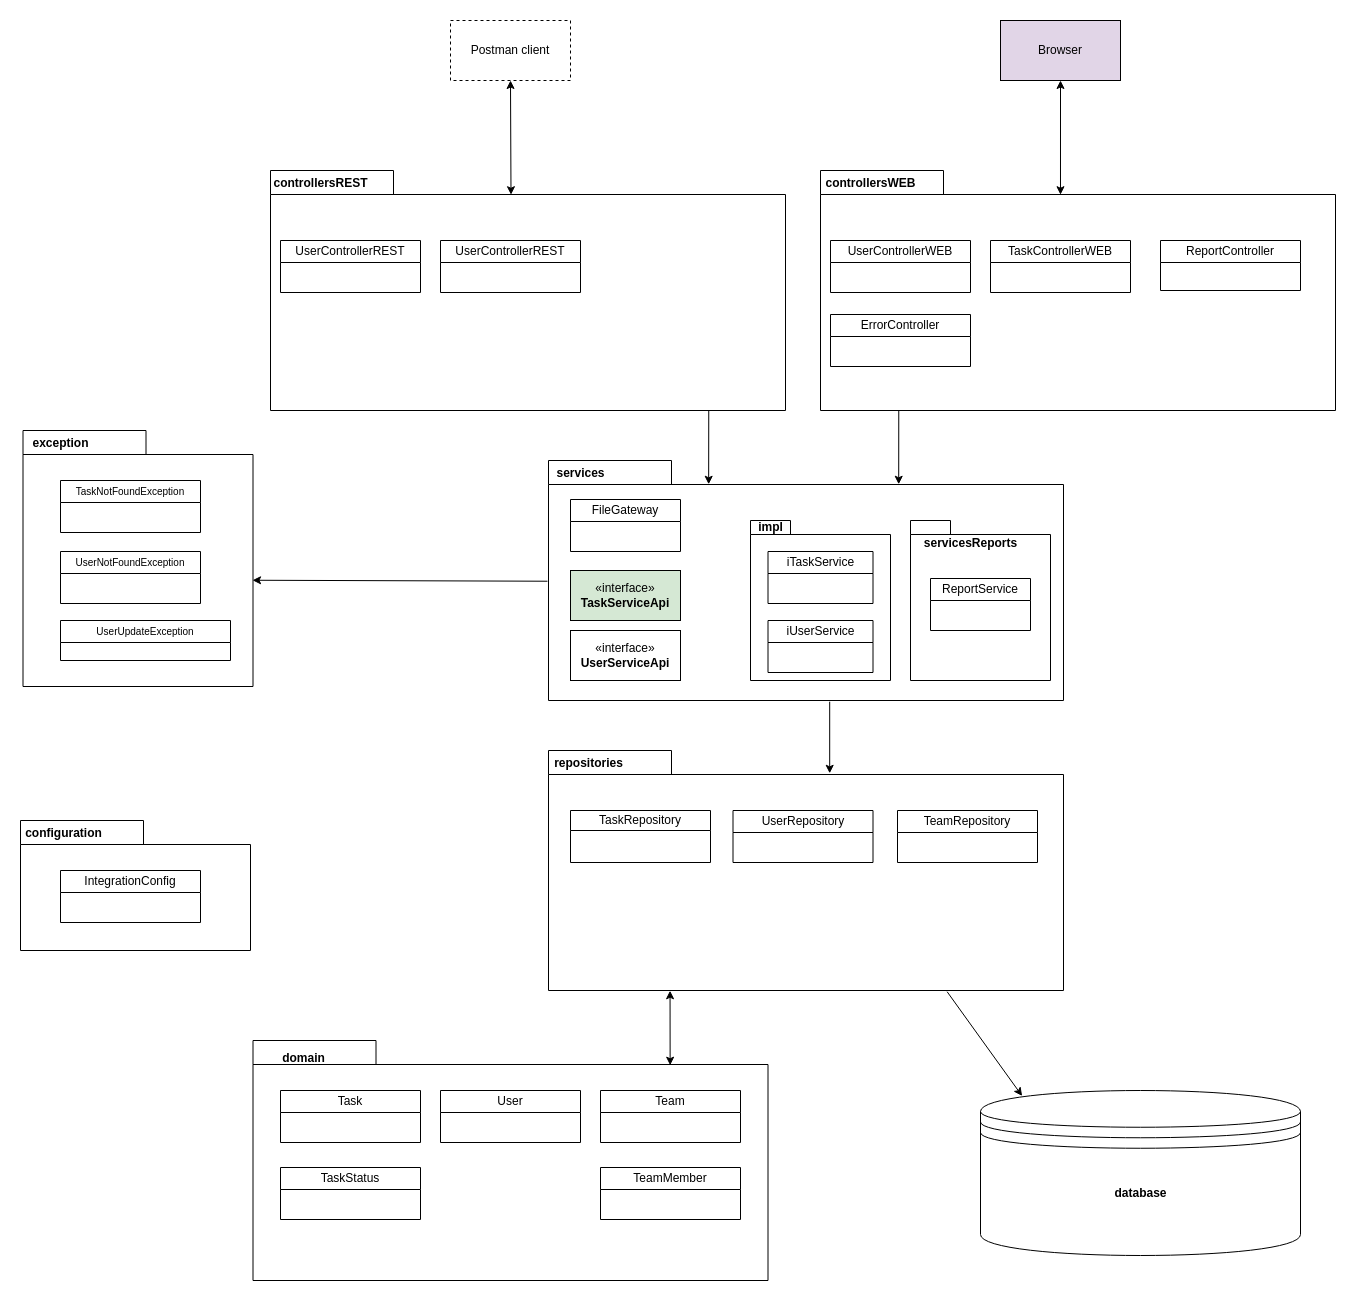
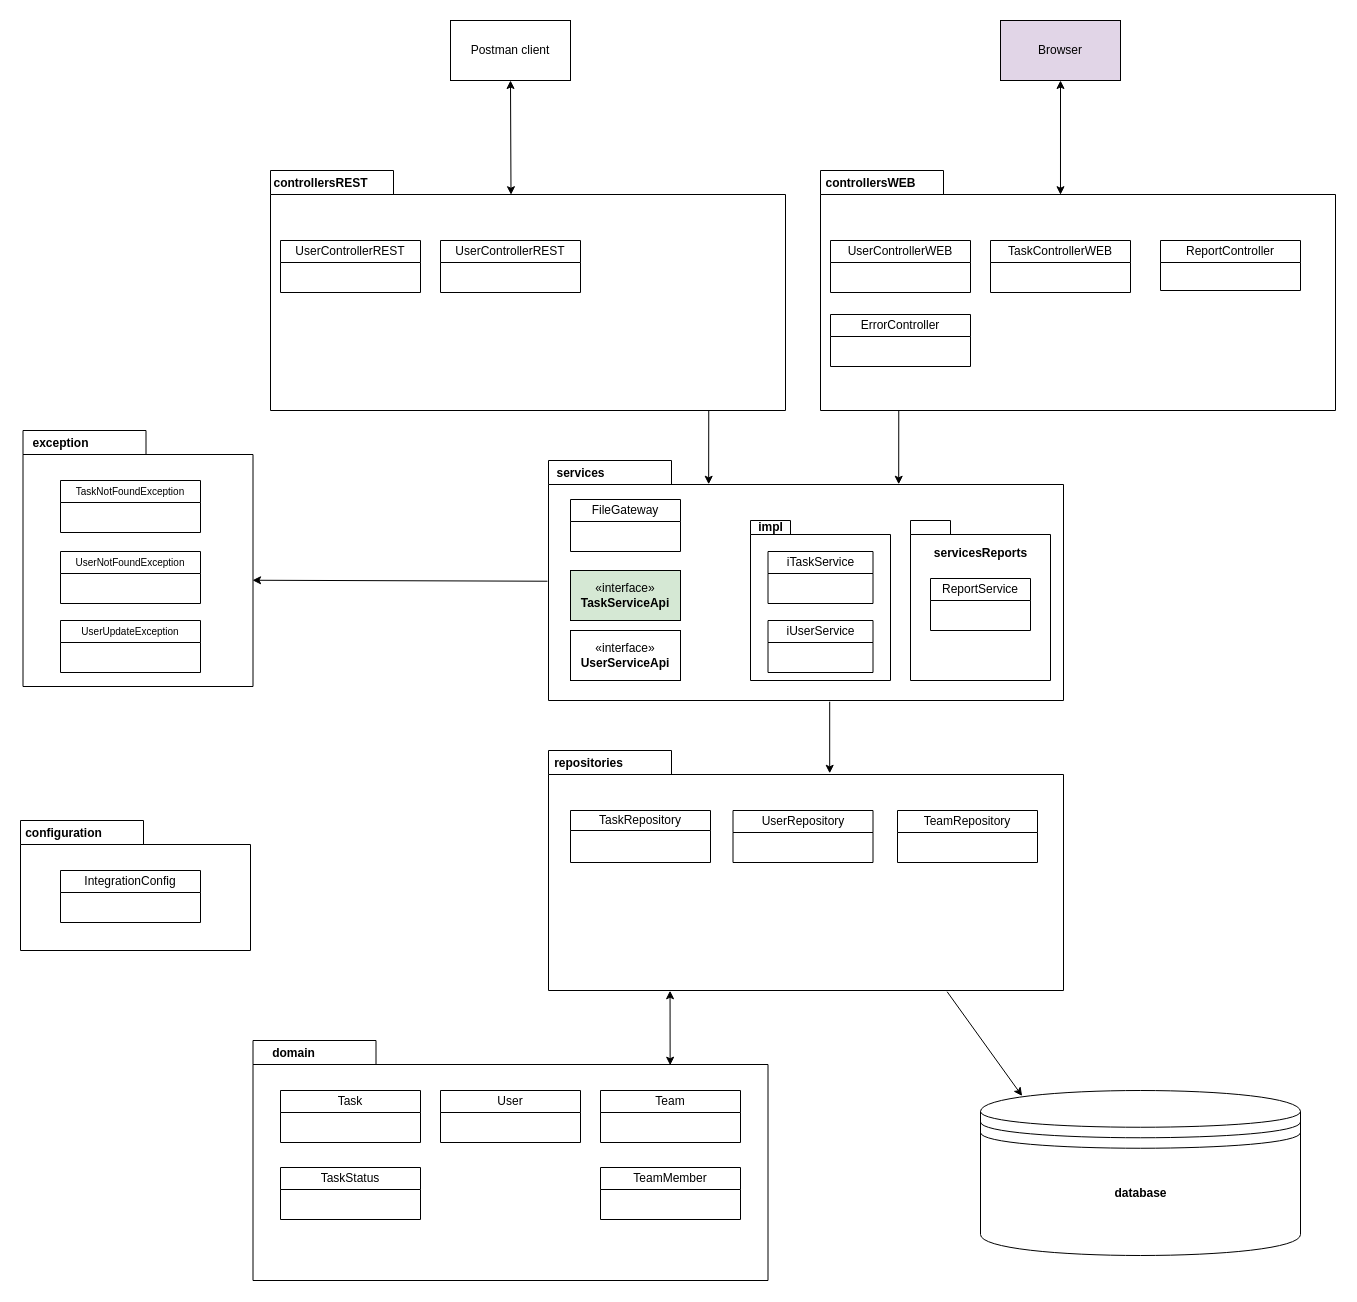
(511, 51) -> (511, 51)
(971, 544) -> (981, 554)
(146, 641) -> (131, 647)
(303, 1059) -> (293, 1054)
